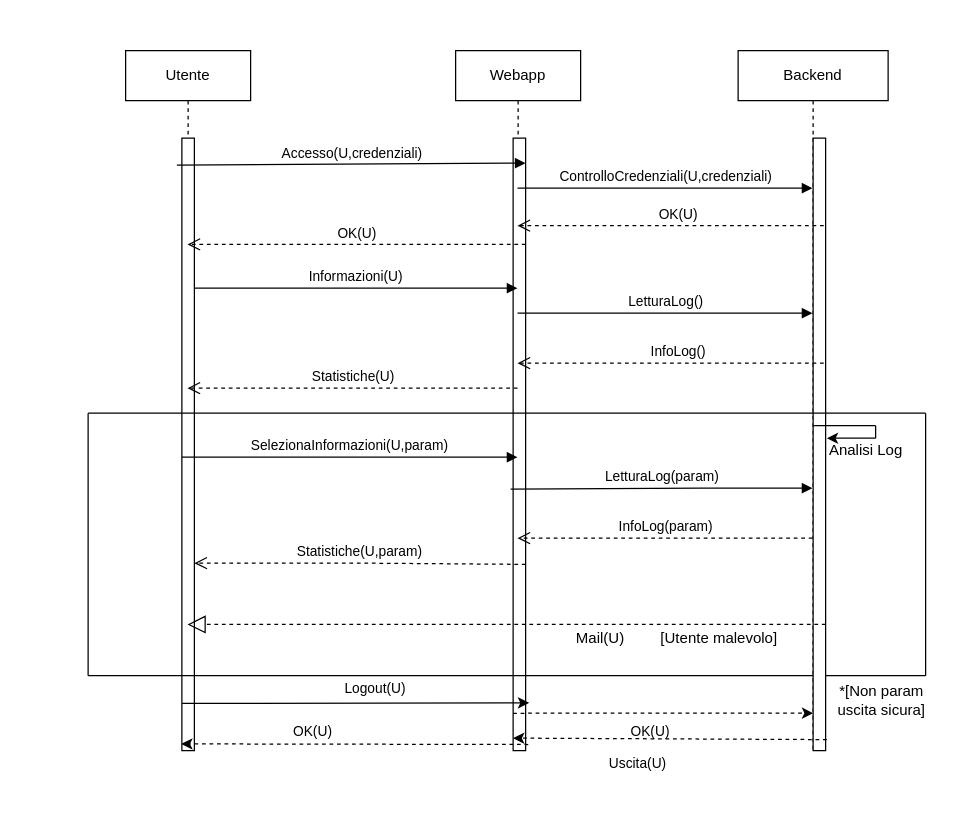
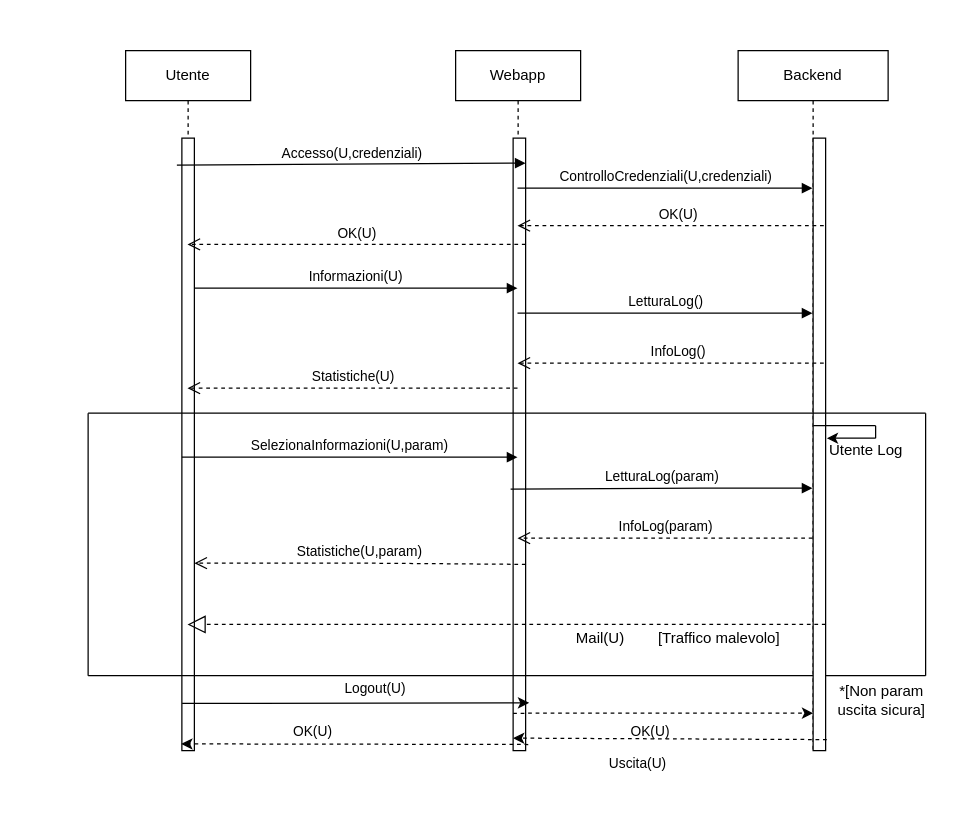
(866, 451) -> (866, 451)
(719, 638) -> (719, 638)
